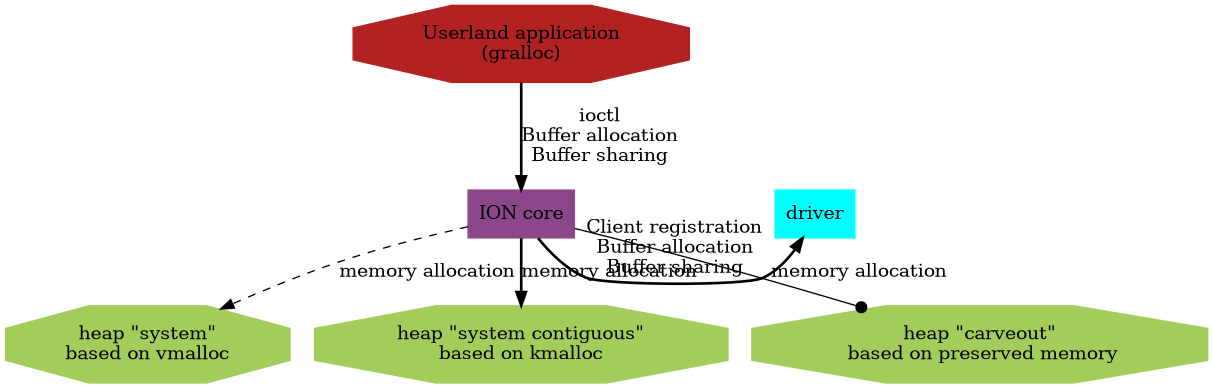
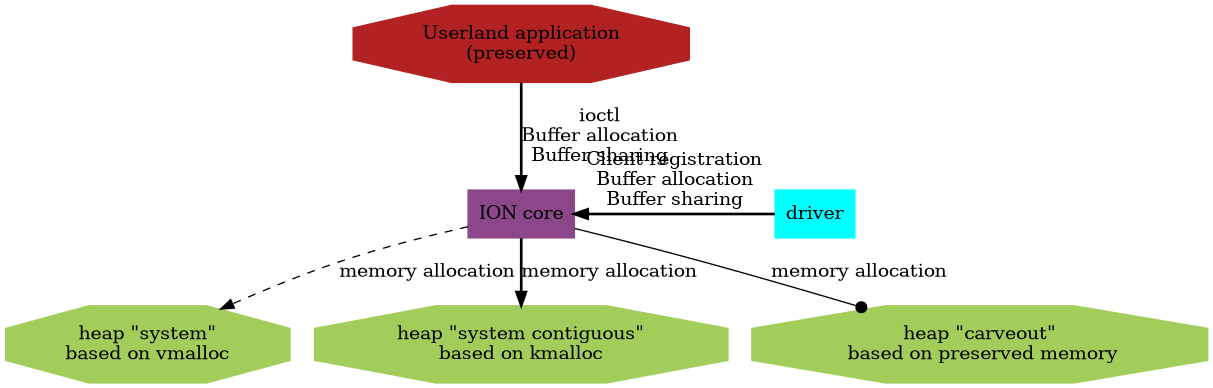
(521, 44) -> (521, 44)
(665, 284) -> (681, 214)
